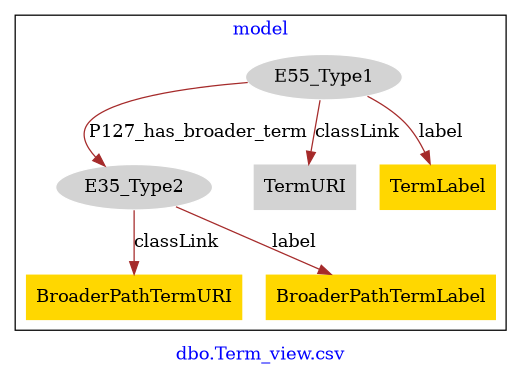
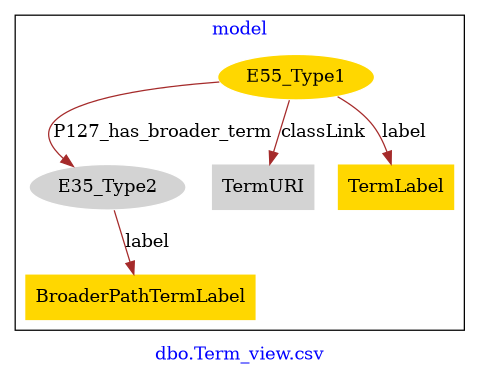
(324, 77) -> (296, 77)
(134, 297) -> none
